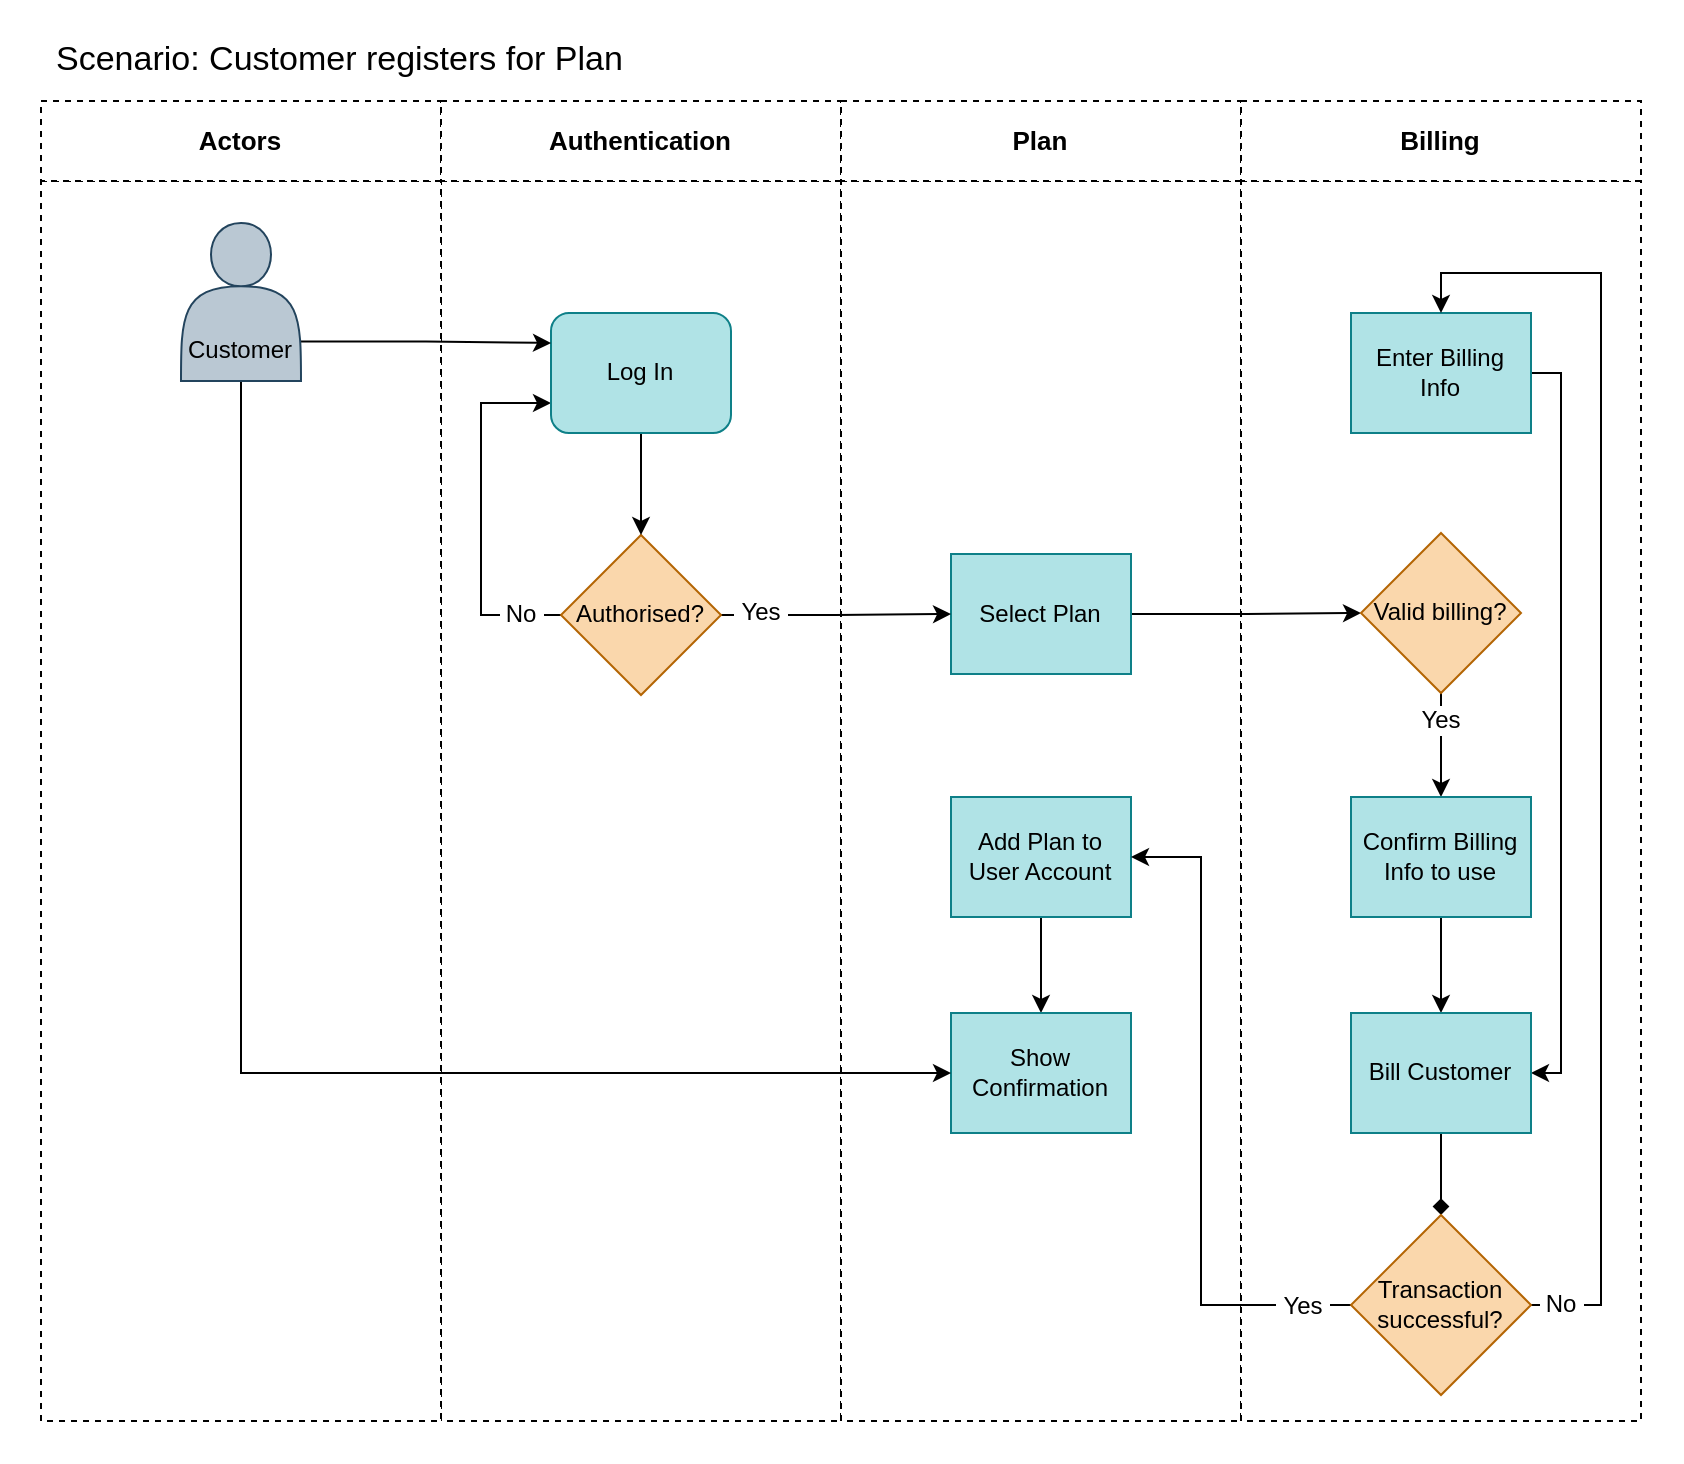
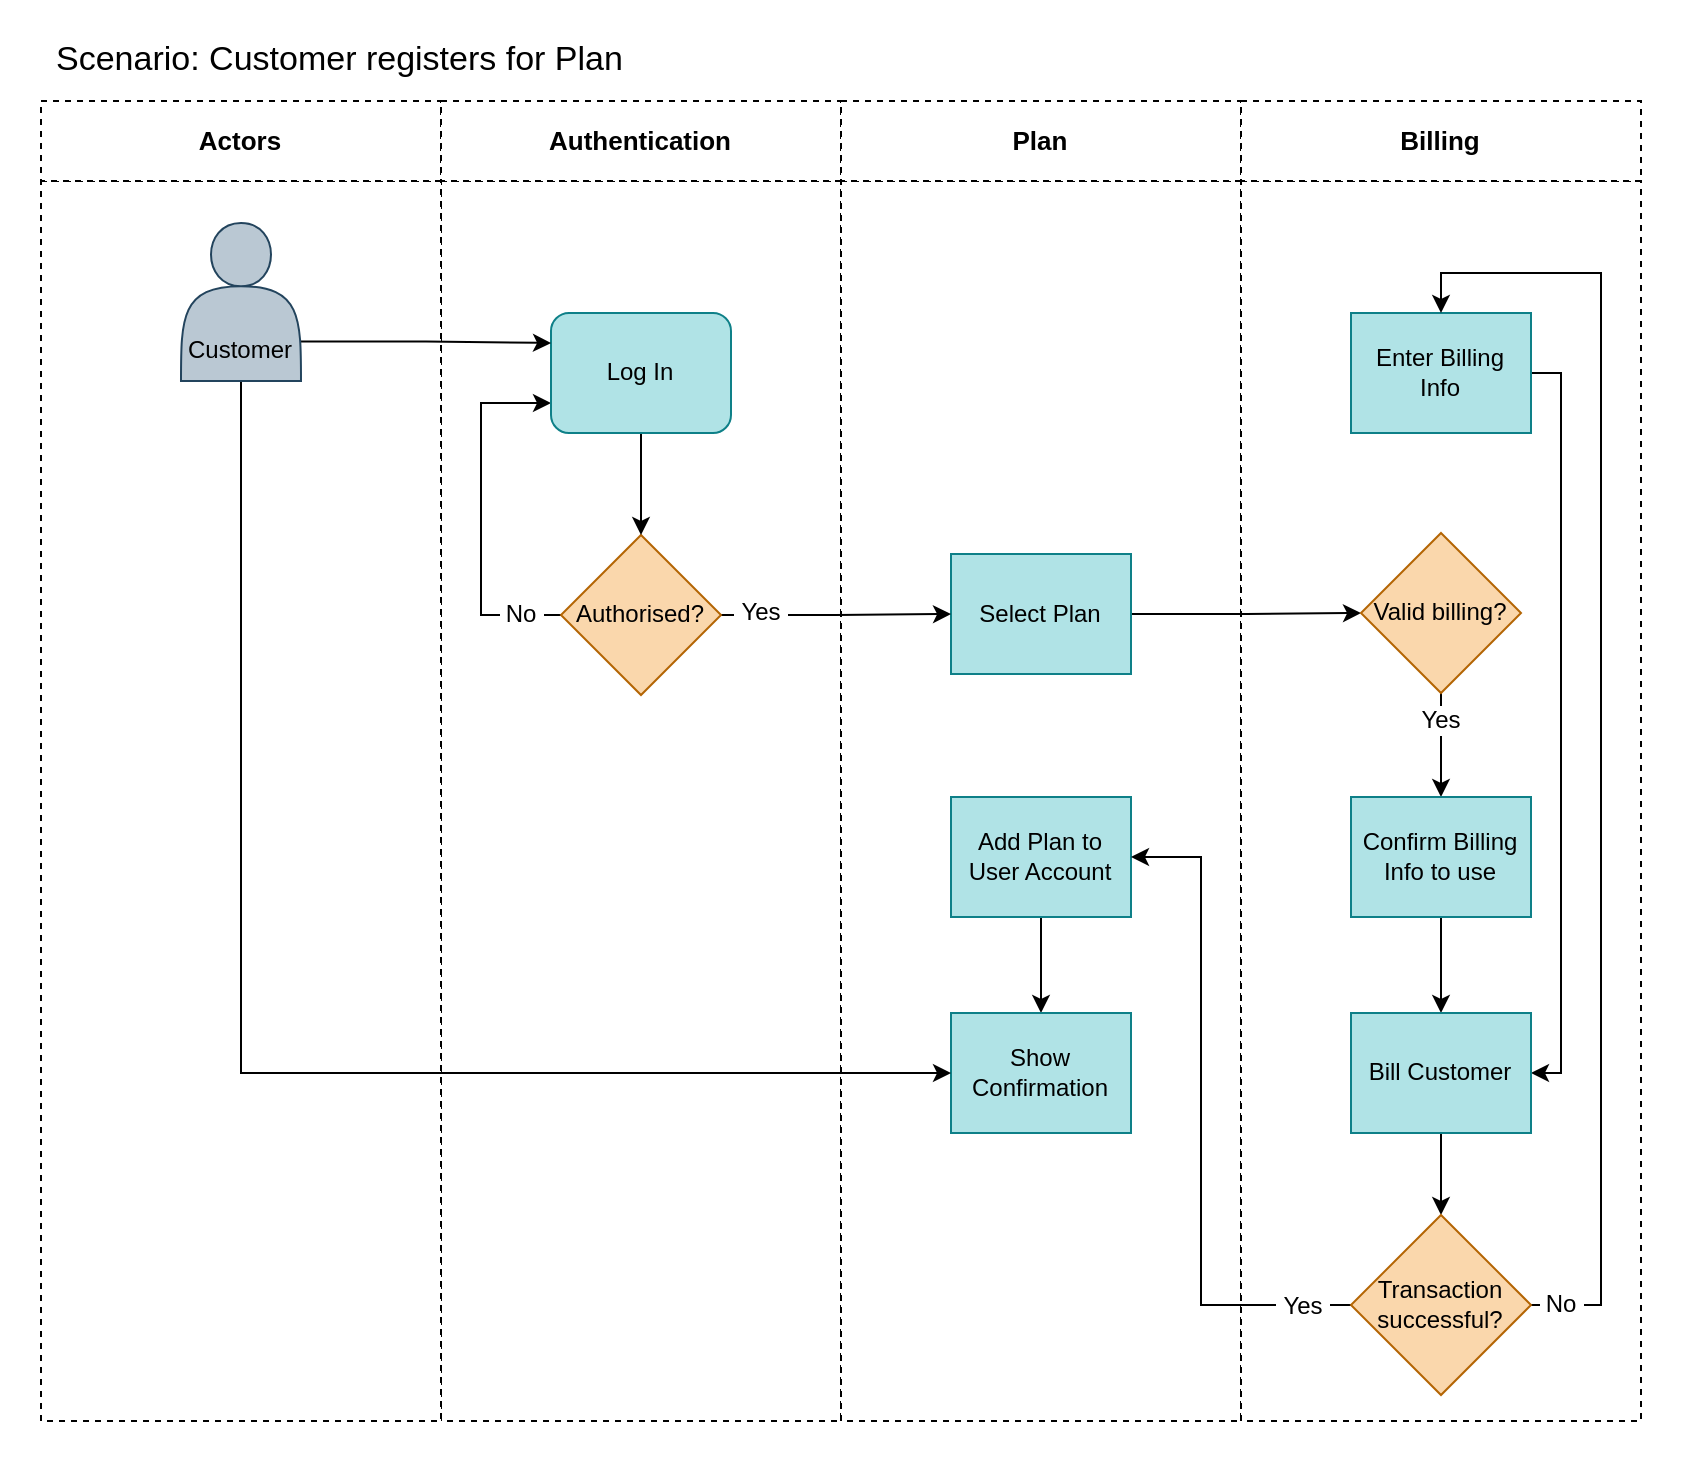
(1441, 1199) -> (1441, 1200)
